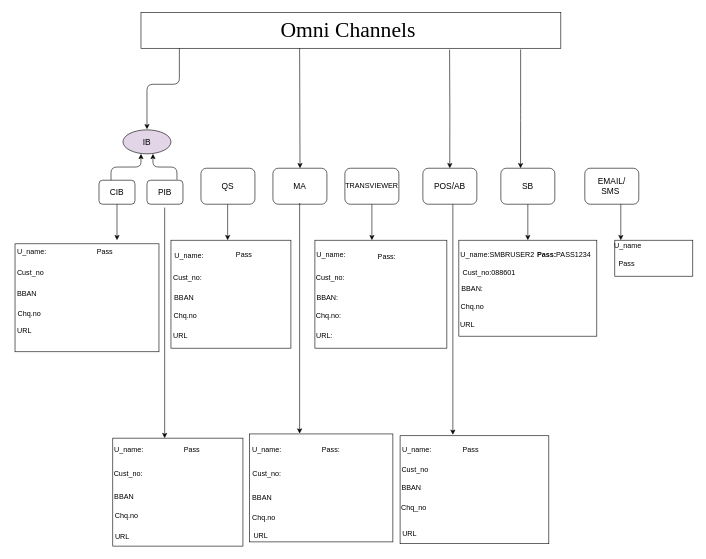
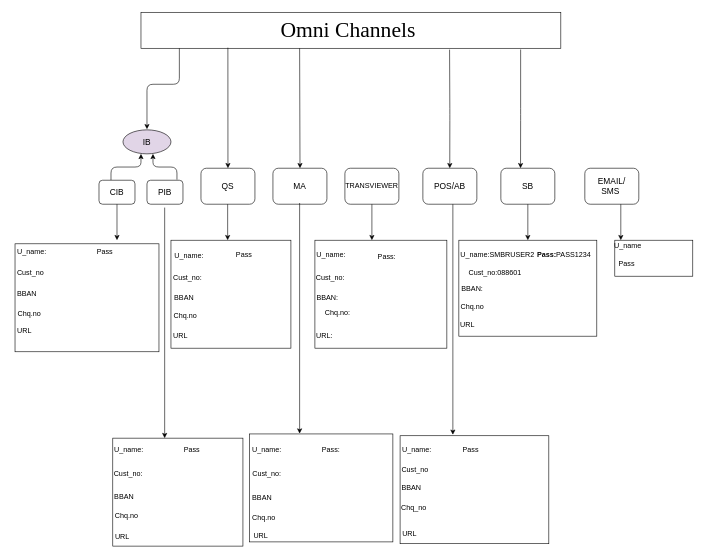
none -> (228, 162)
(489, 273) -> (495, 273)
(329, 317) -> (338, 314)
